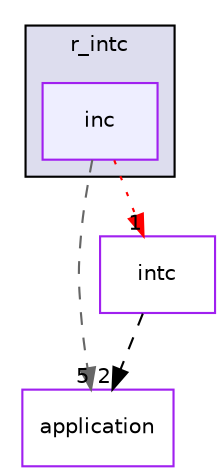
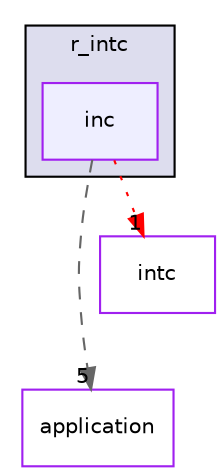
(132, 341) -> none
